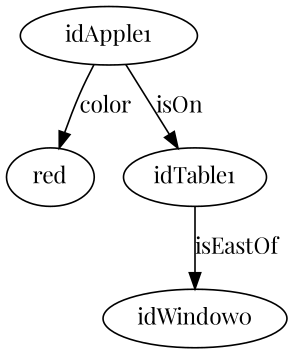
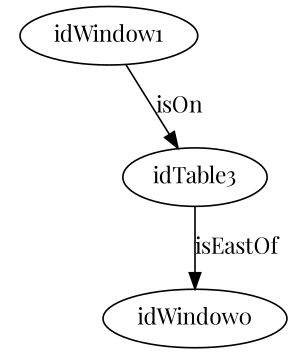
(109, 36) -> (109, 36)
(50, 177) -> none
(195, 177) -> (195, 177)
